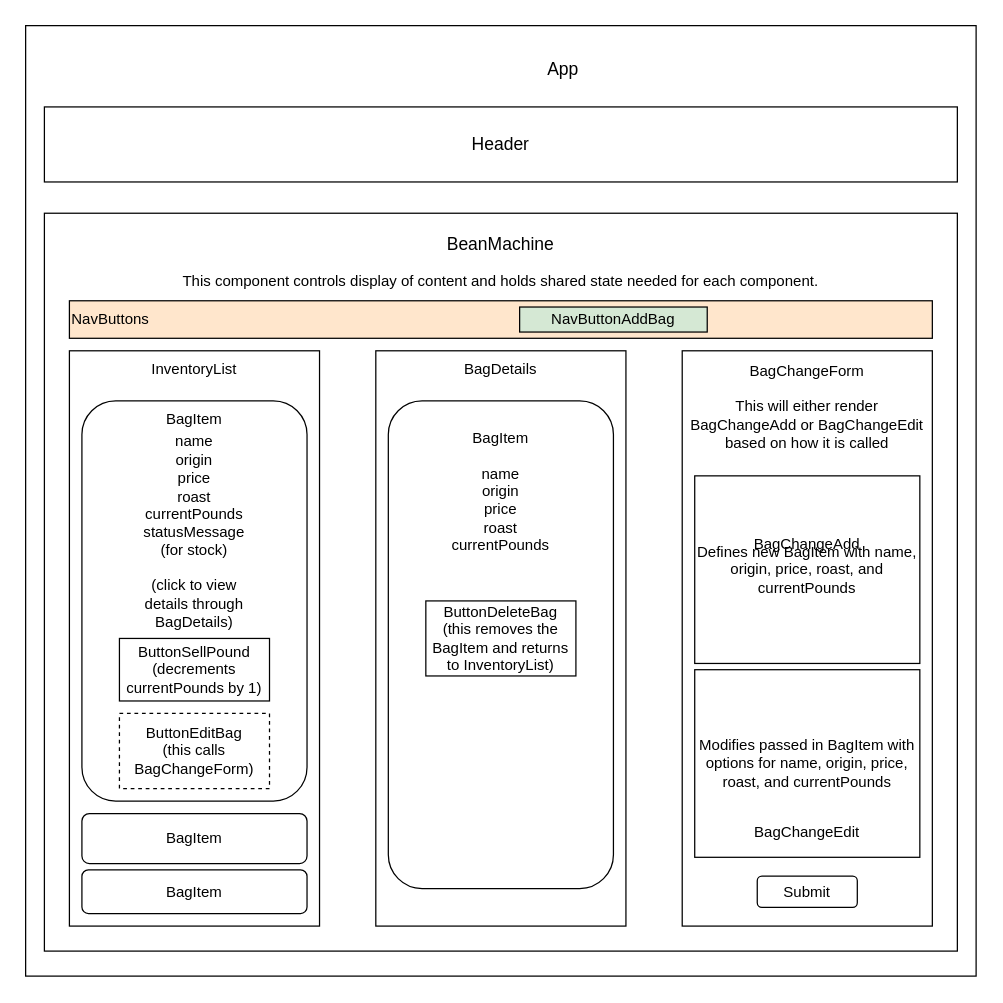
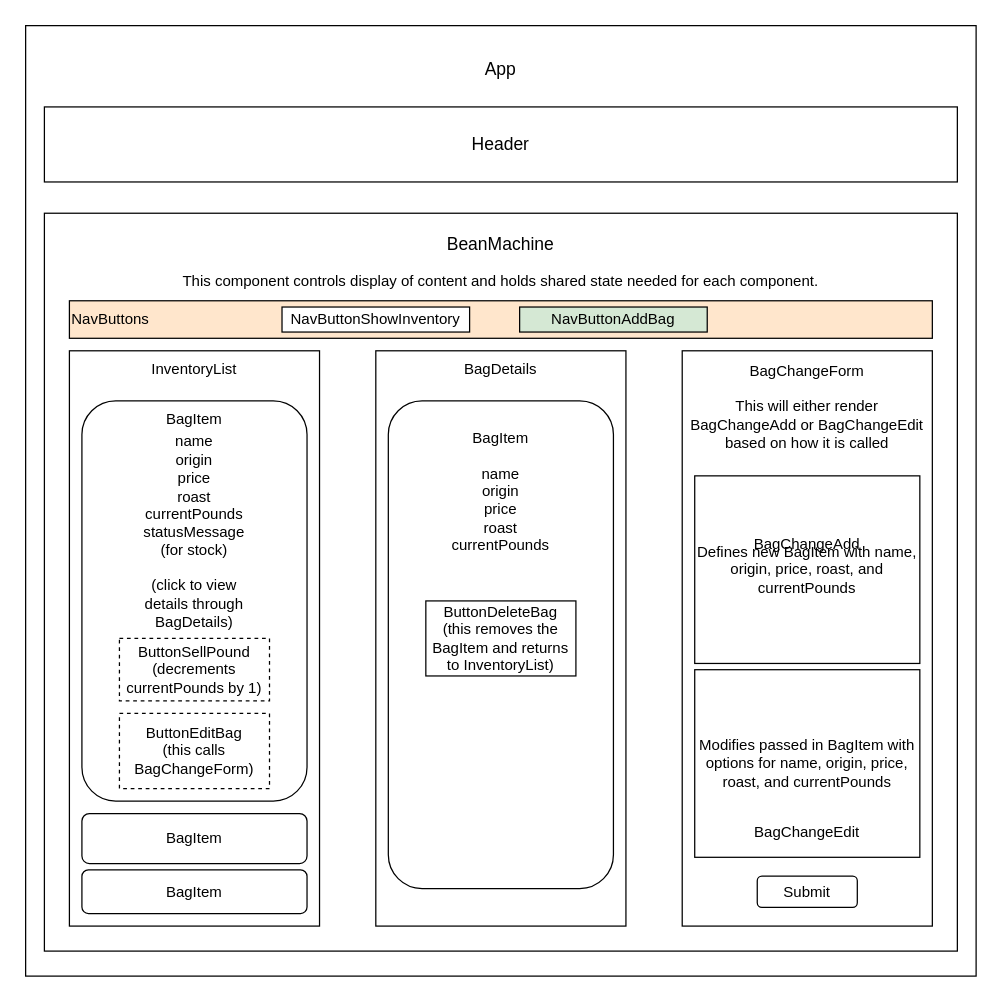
(563, 69) -> (501, 69)
none -> (376, 319)
(194, 669) -> (194, 669)
